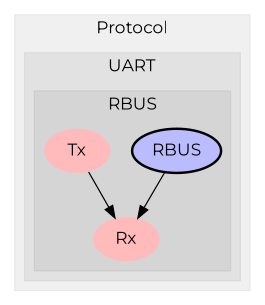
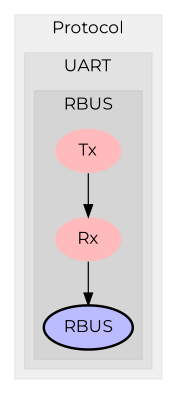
(154, 190) -> (88, 277)
